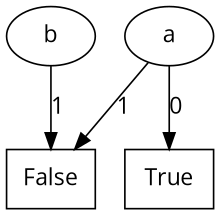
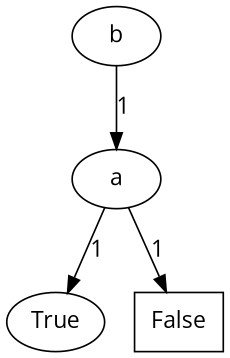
(51, 99) -> (116, 99)
(177, 108) -> (98, 251)
(169, 179) -> (56, 322)
